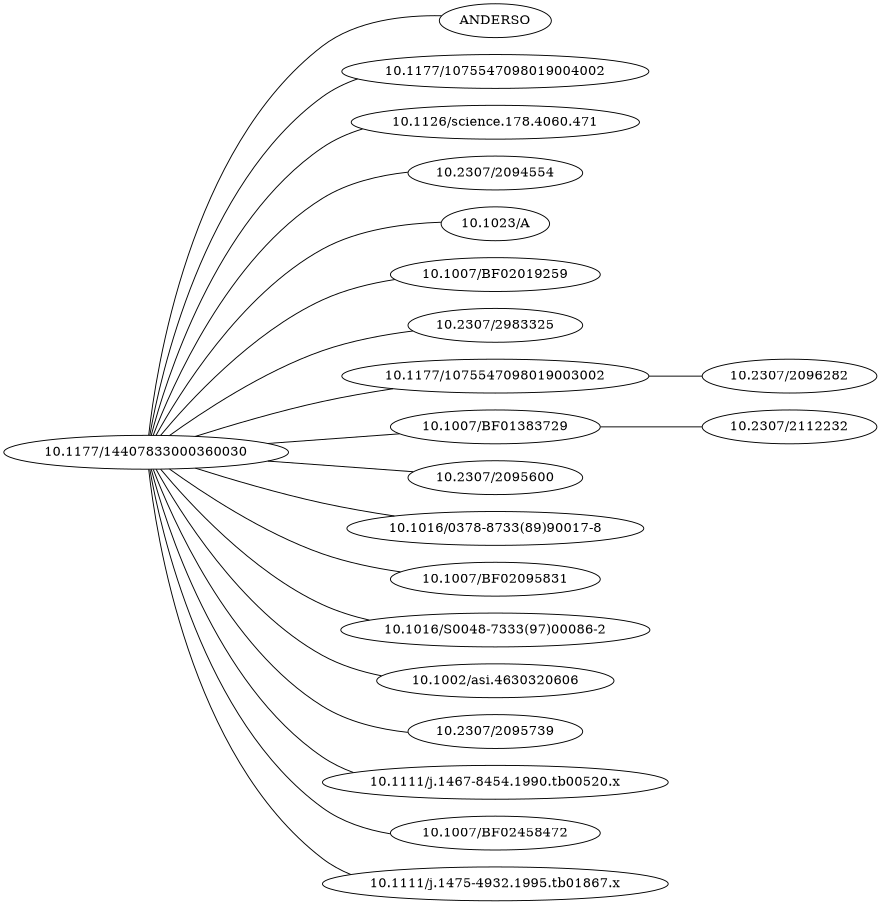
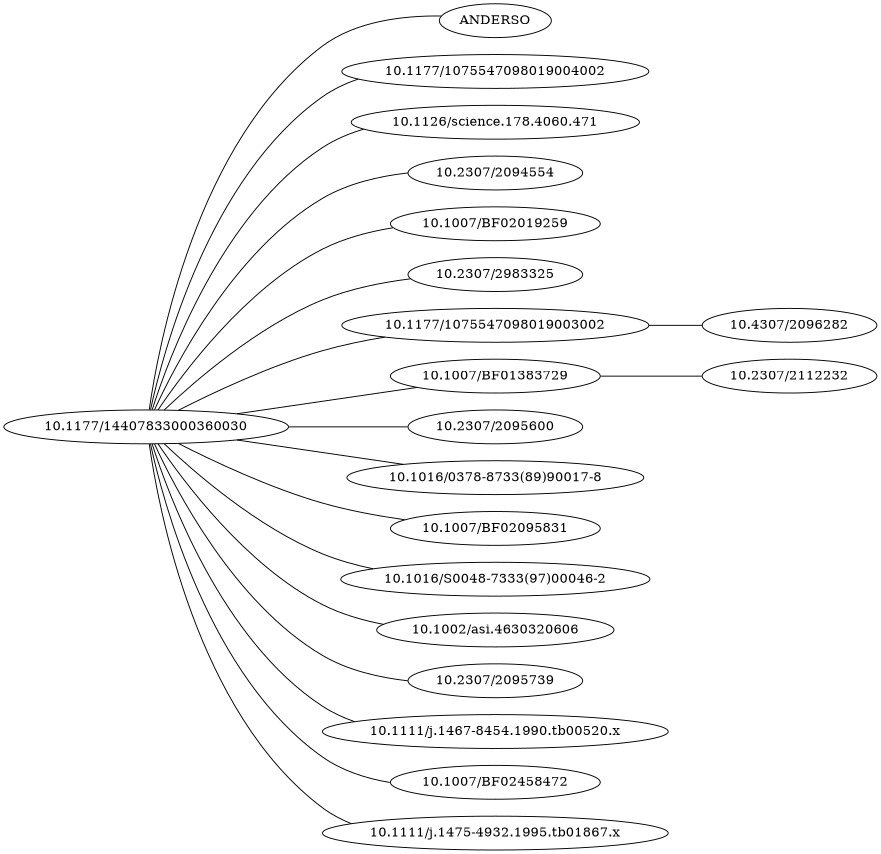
(495, 224) -> none
(790, 376) -> (790, 325)
(495, 630) -> (495, 579)
